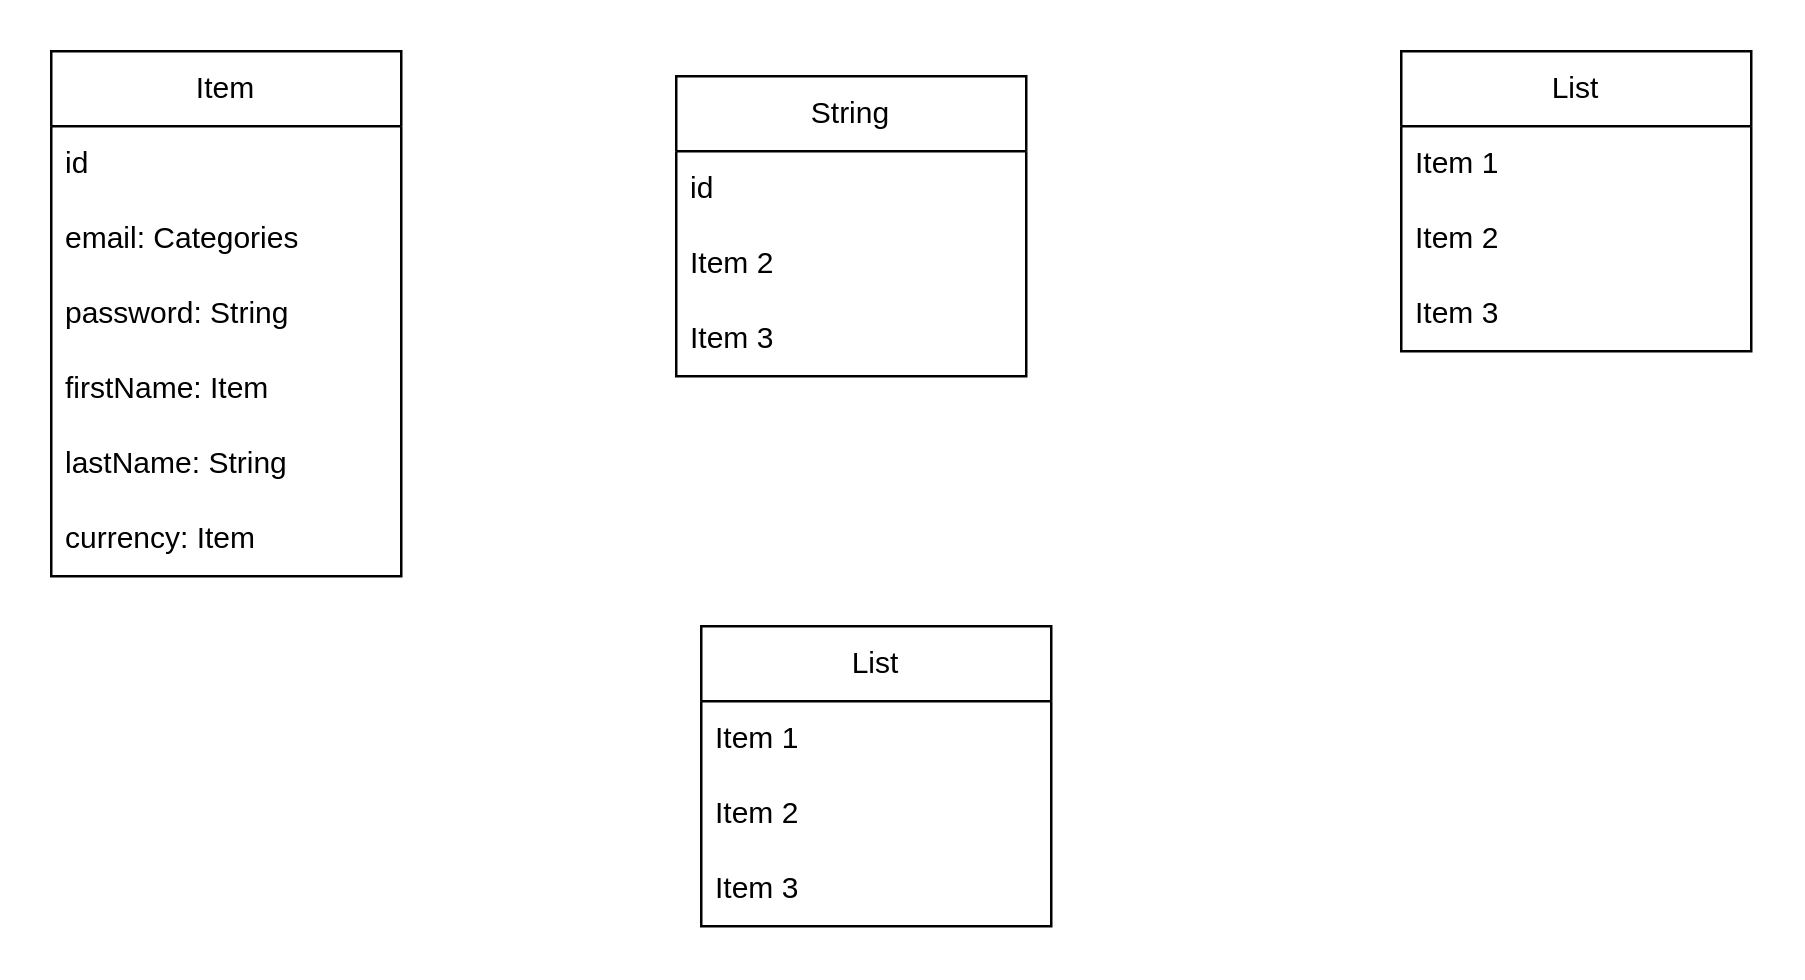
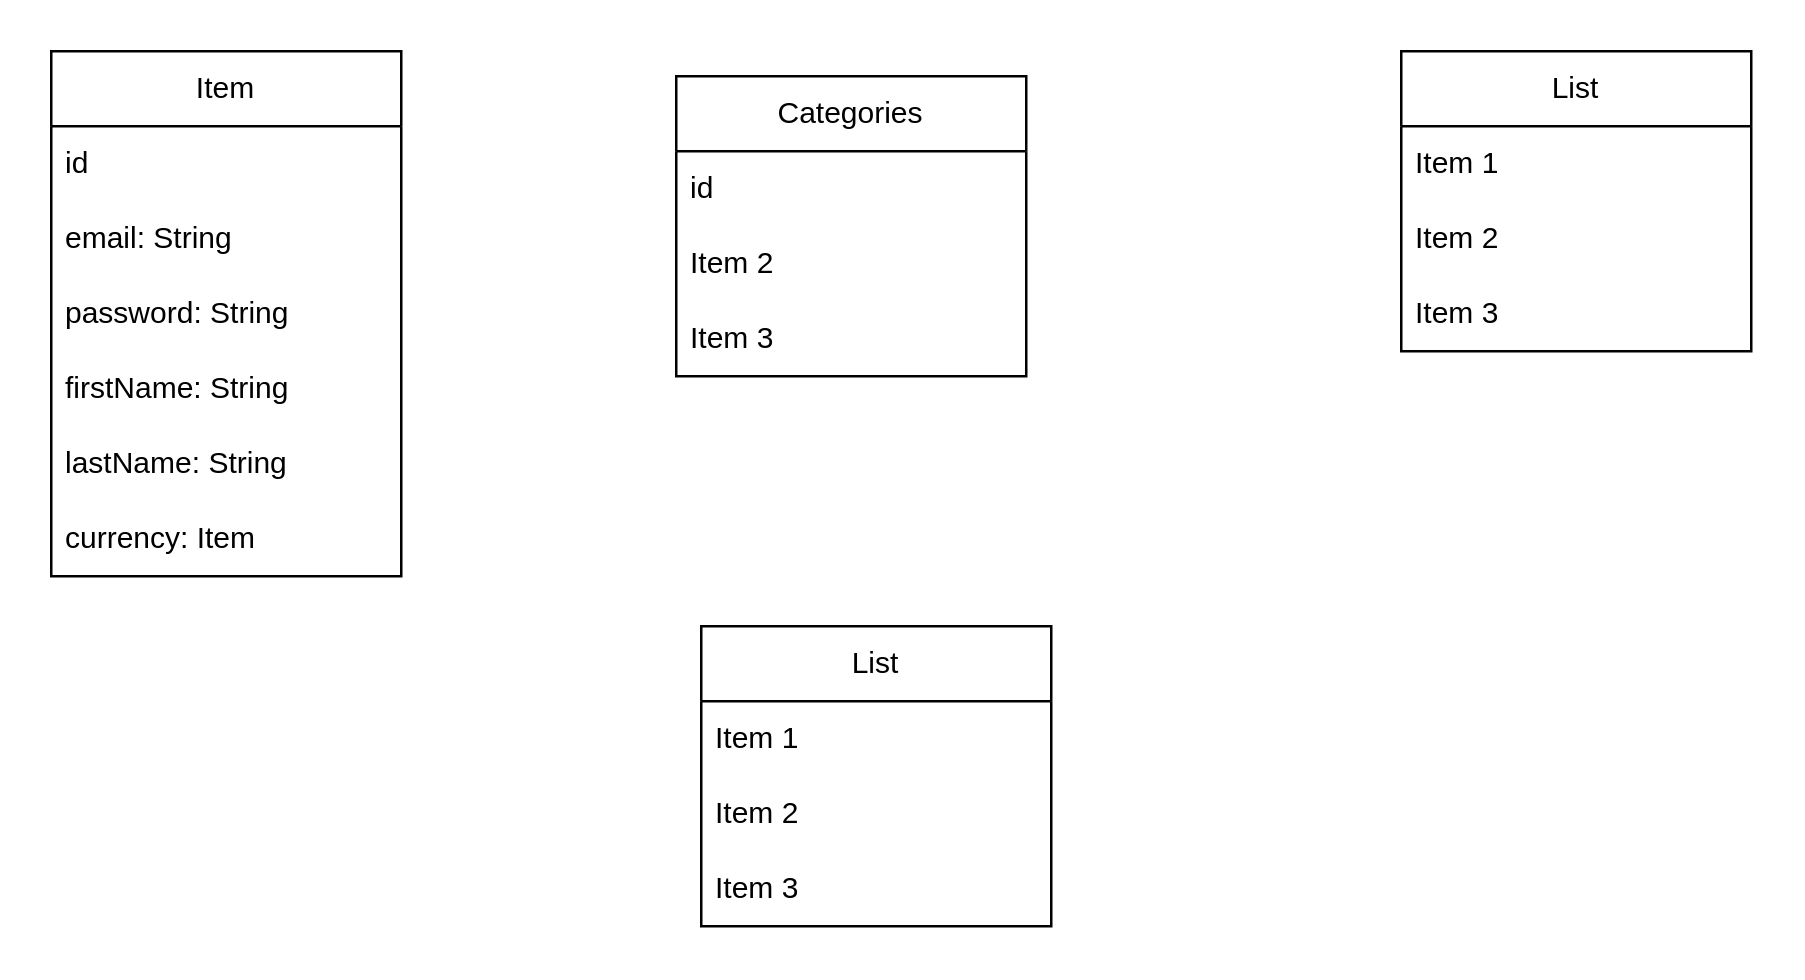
(851, 114) -> (851, 114)
(190, 239) -> (156, 239)
(181, 389) -> (193, 389)
